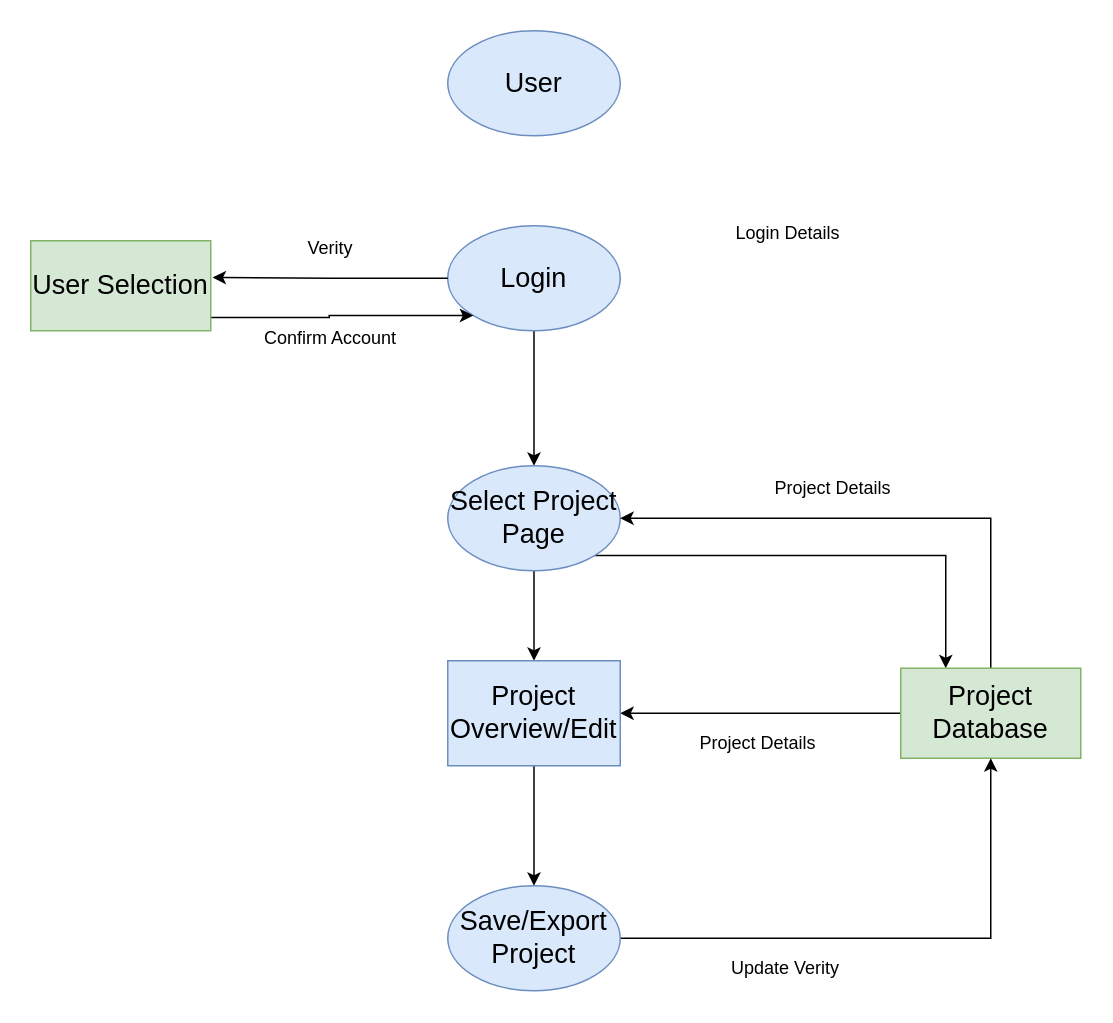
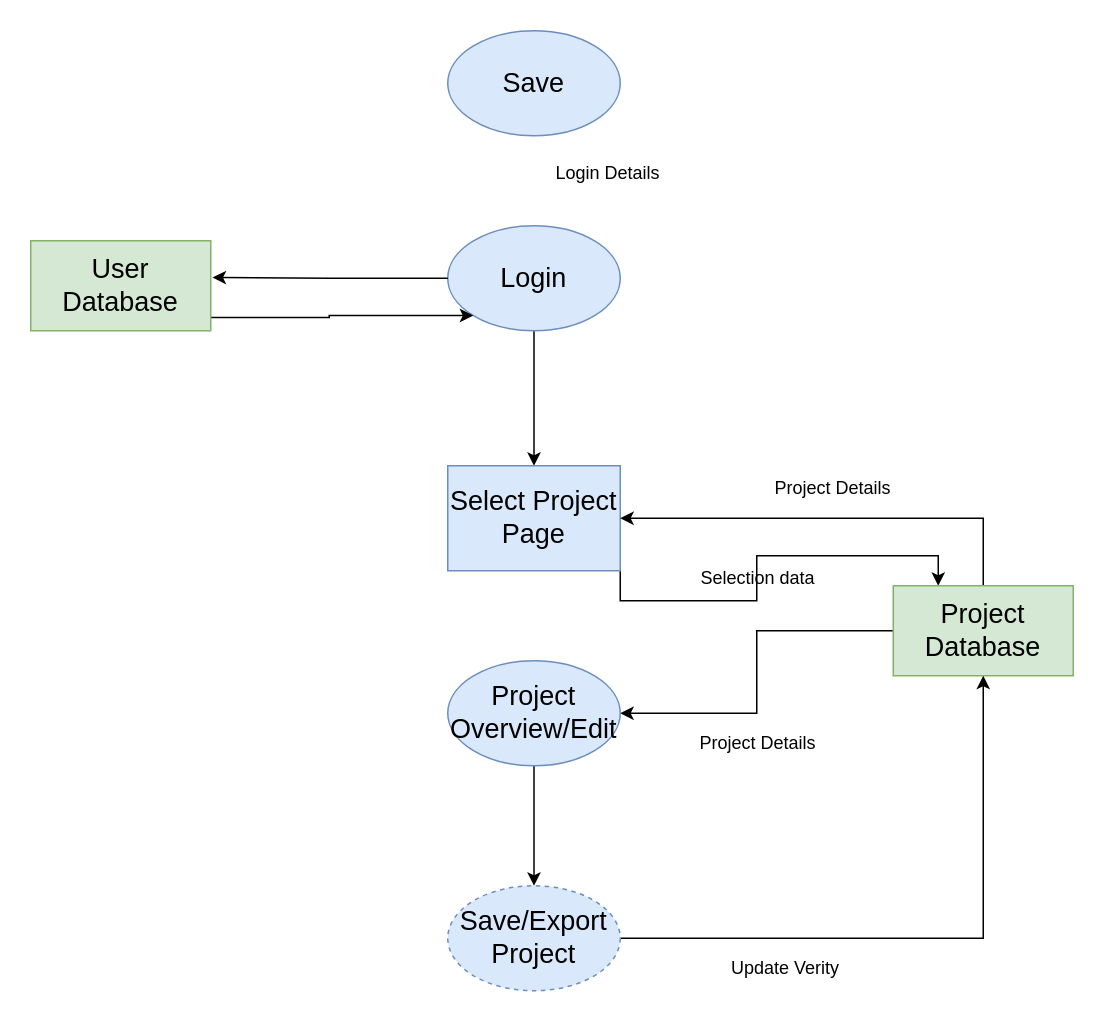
(534, 83) -> (534, 83)
(788, 233) -> (608, 173)
(331, 248) -> none
(121, 286) -> (121, 286)
(331, 338) -> none
(534, 518) -> (534, 518)
none -> (758, 578)
(534, 611) -> none
(534, 713) -> (534, 713)
(991, 713) -> (983, 631)
(534, 938) -> (534, 938)
